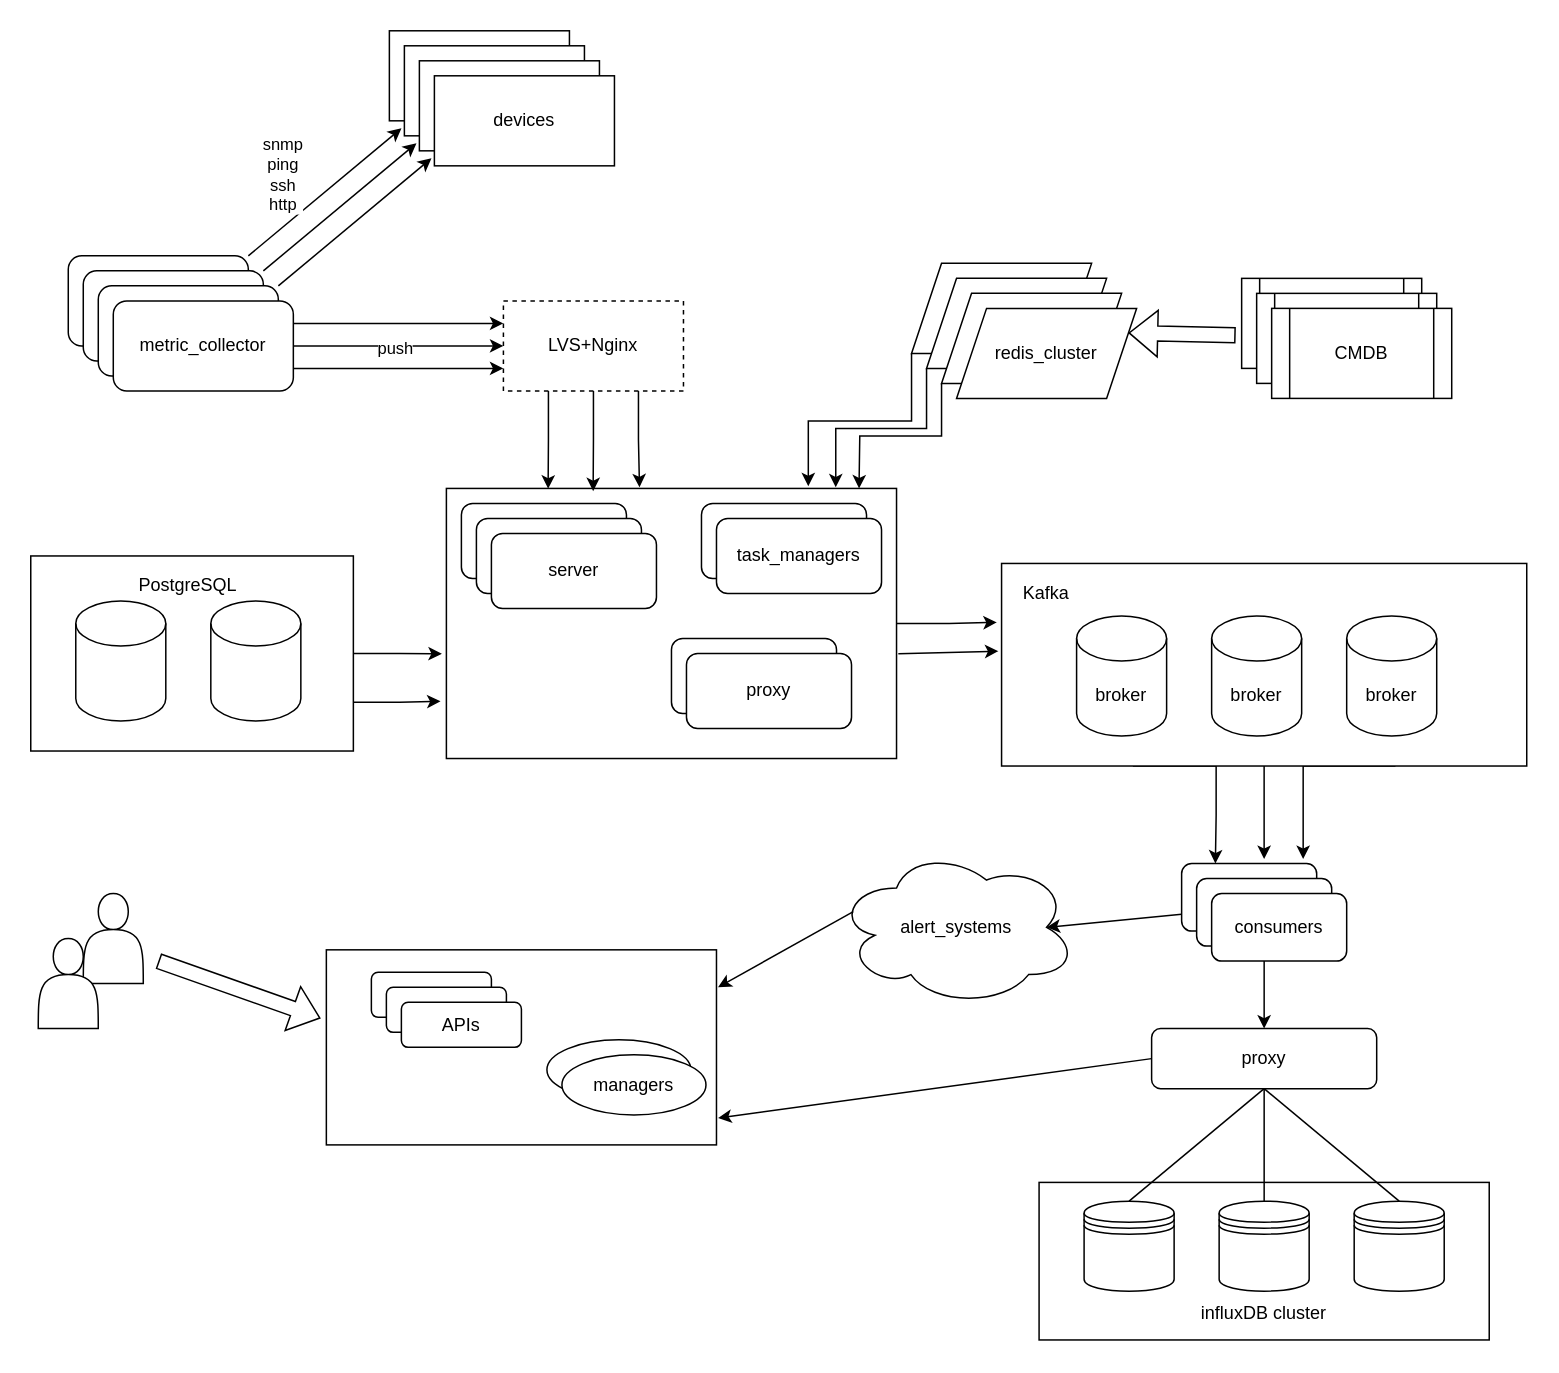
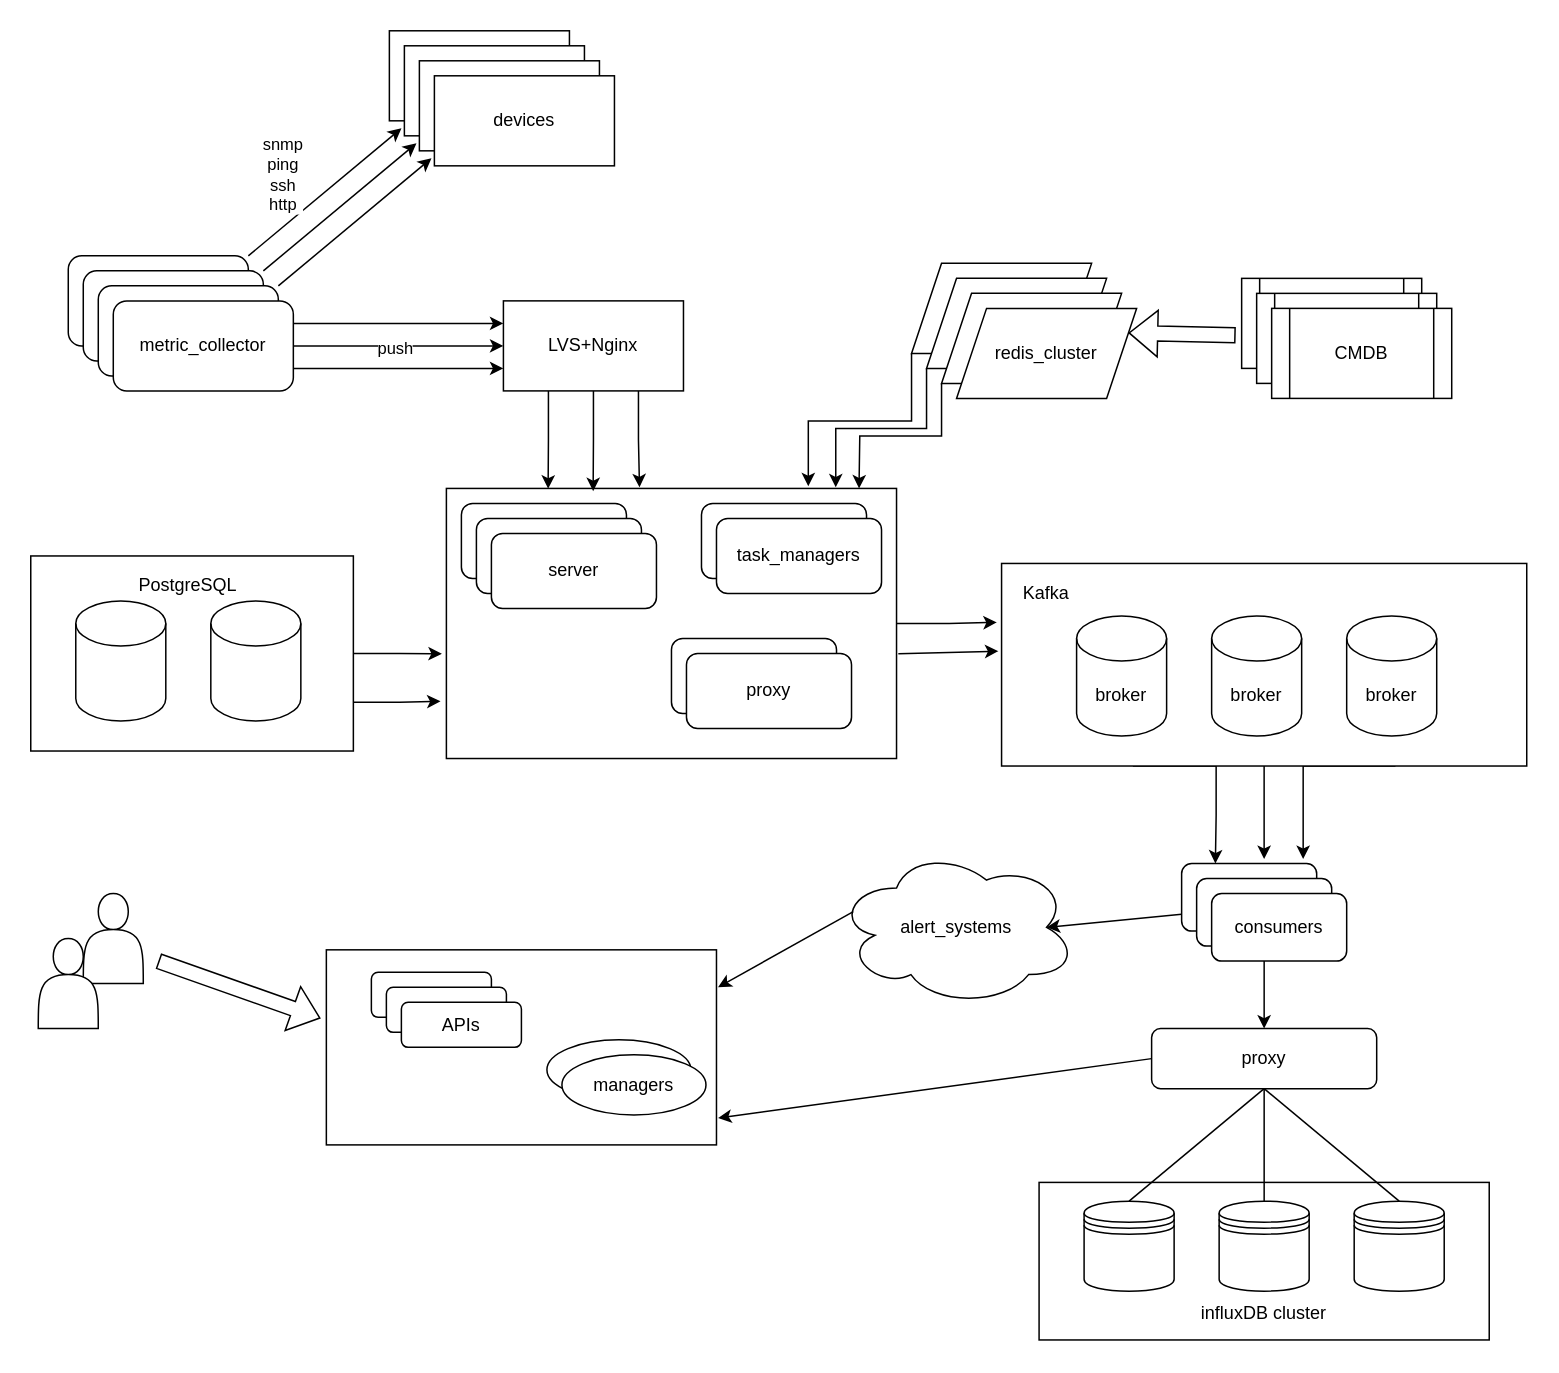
(593, 346) -> (593, 346)
